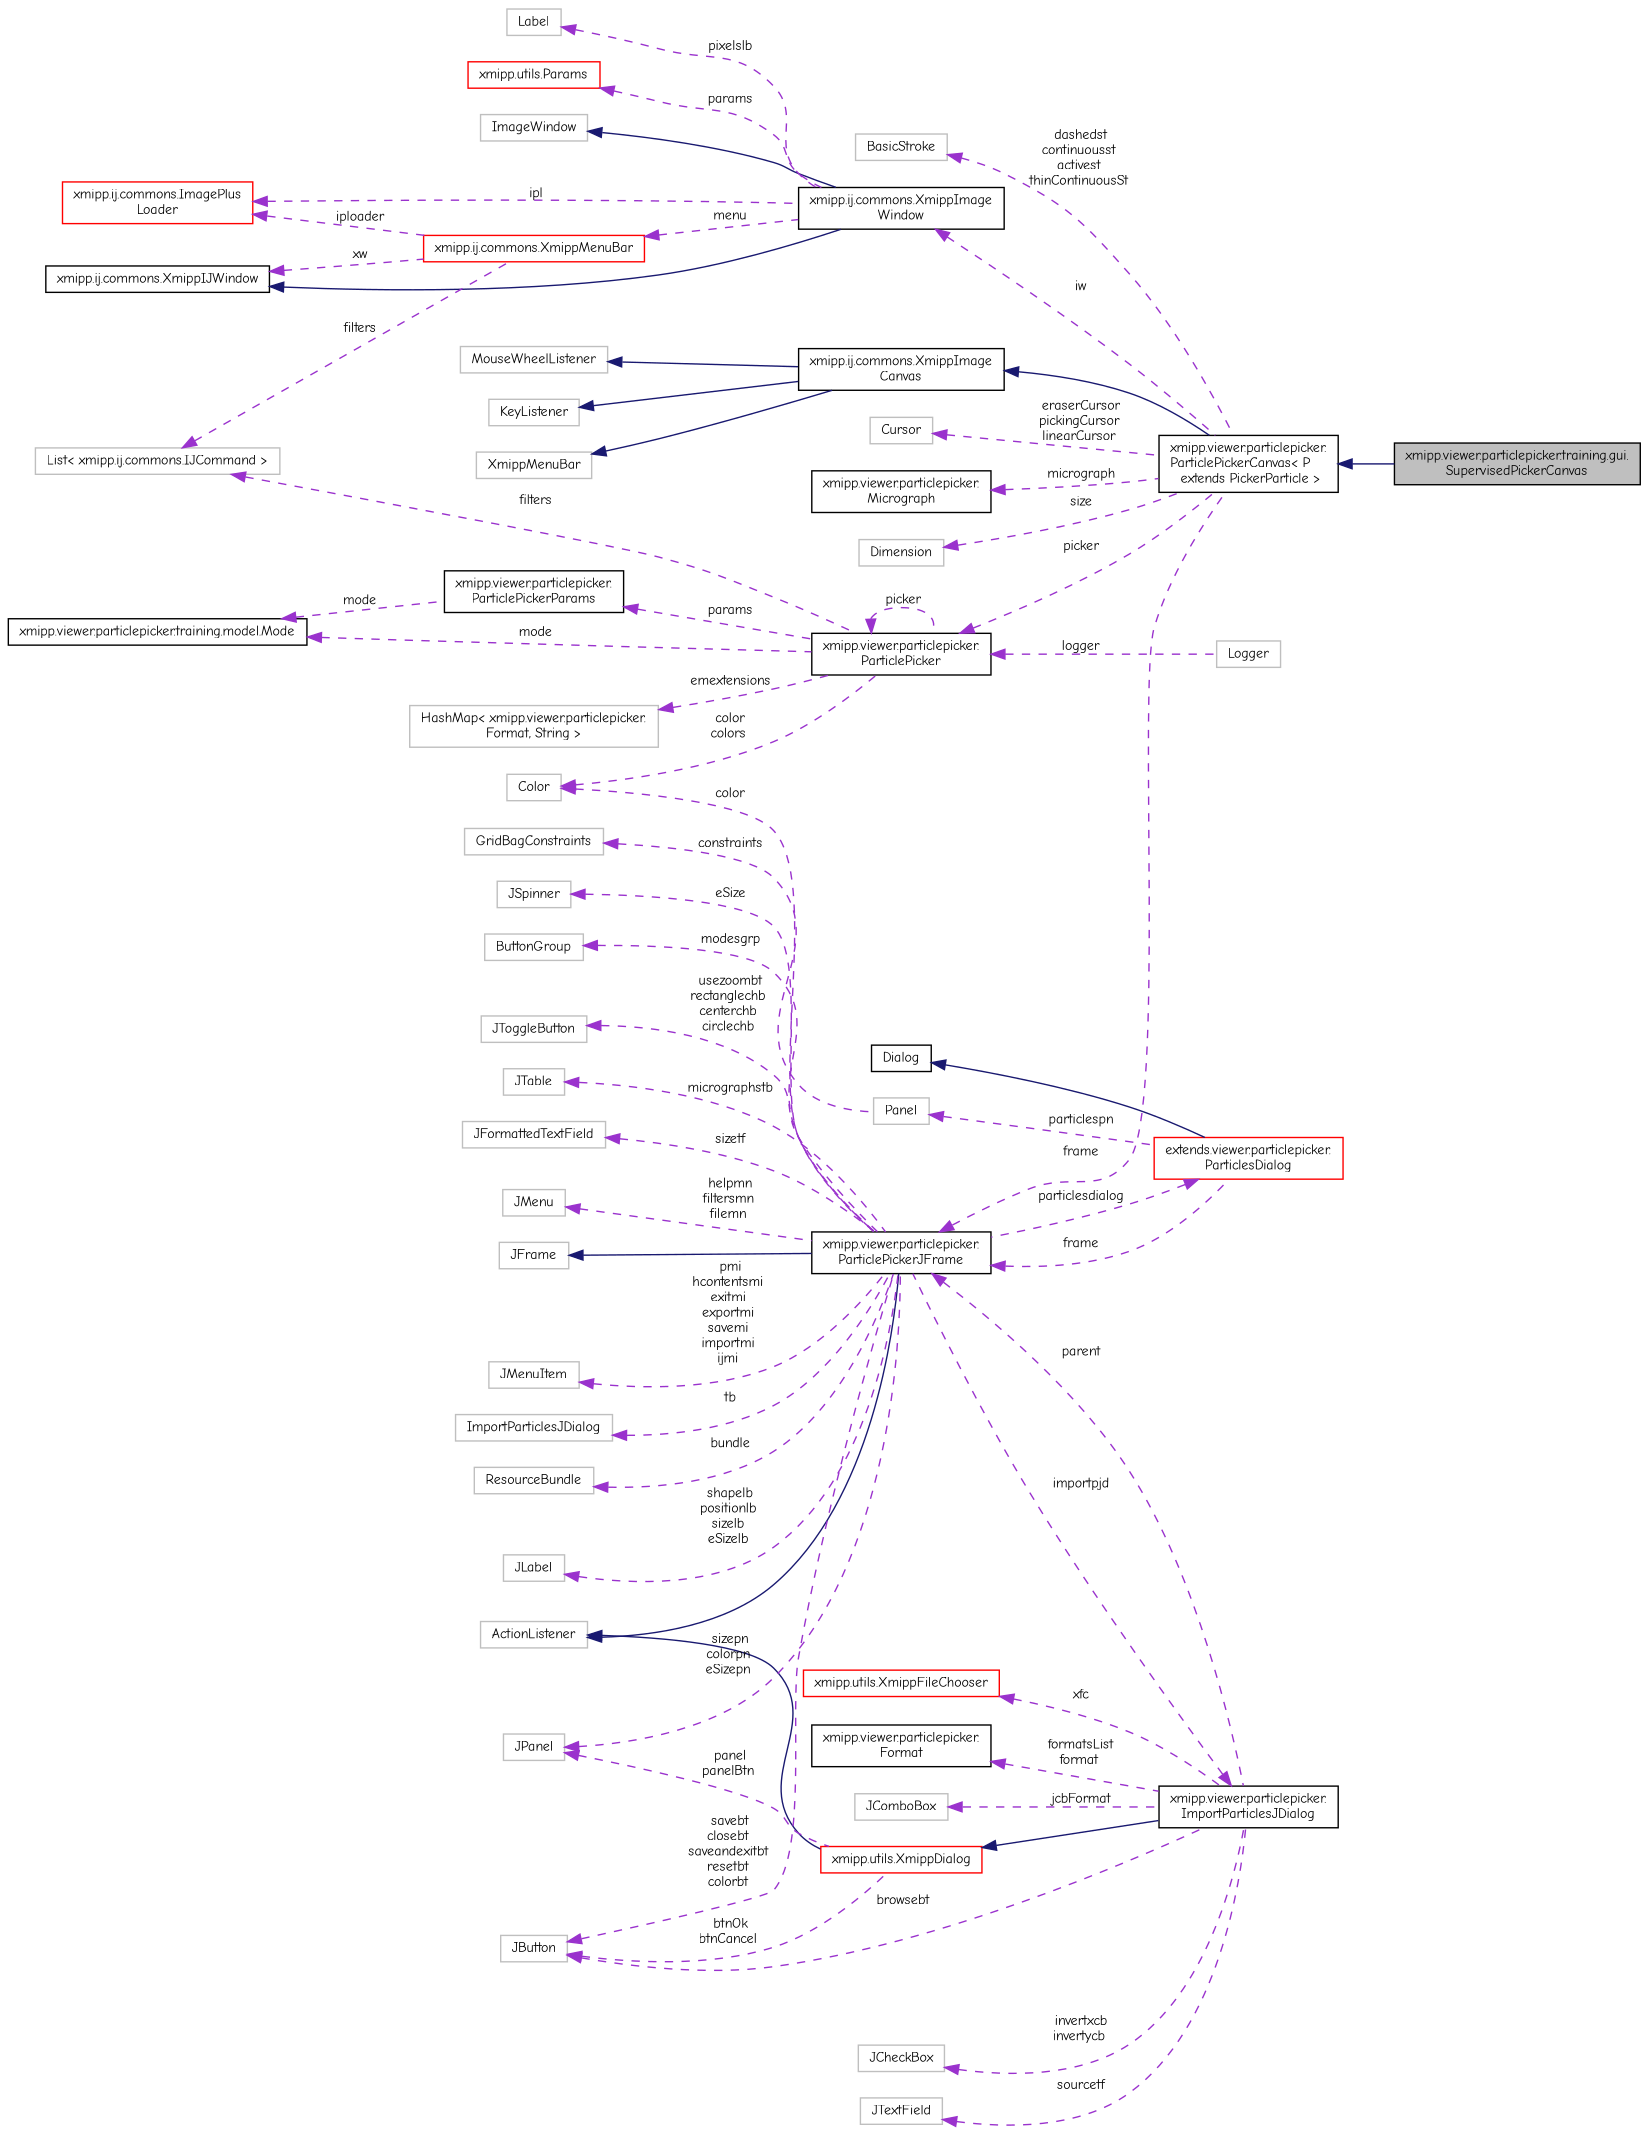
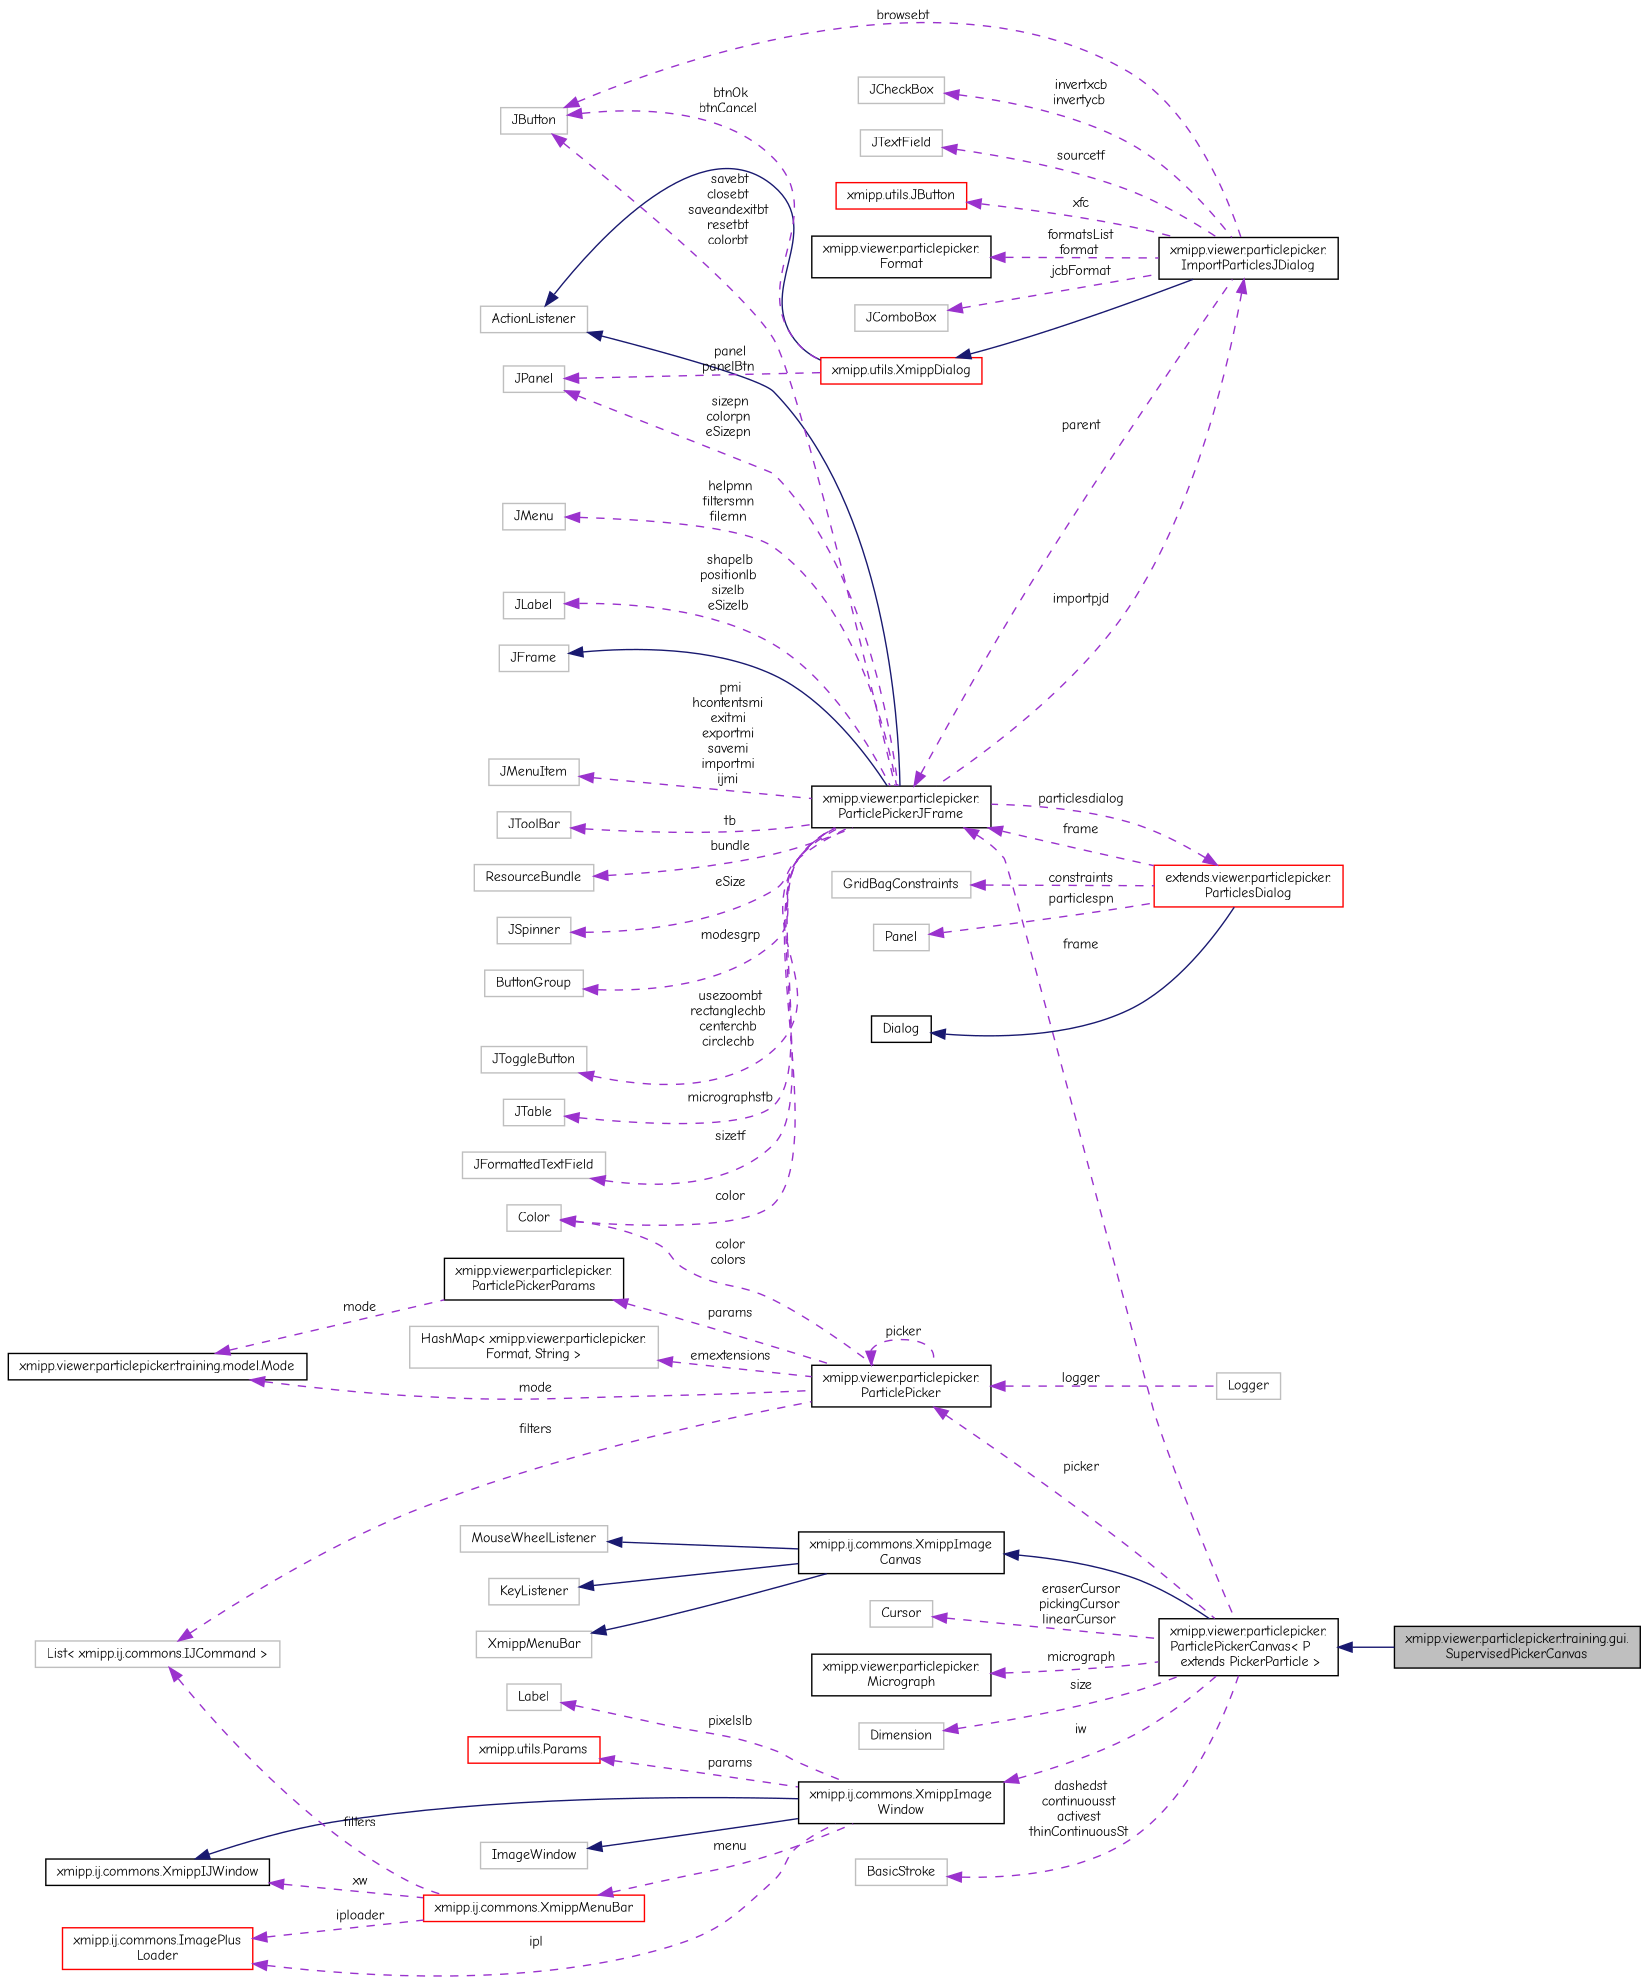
(780, 888) -> (1070, 885)
(534, 1428) -> (534, 825)
(901, 1683) -> (901, 196)
